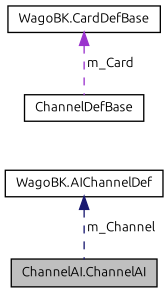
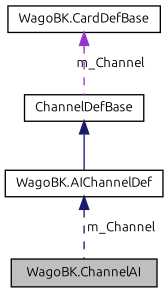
(109, 64) -> (109, 64)
none -> (84, 152)
(84, 273) -> (84, 273)
